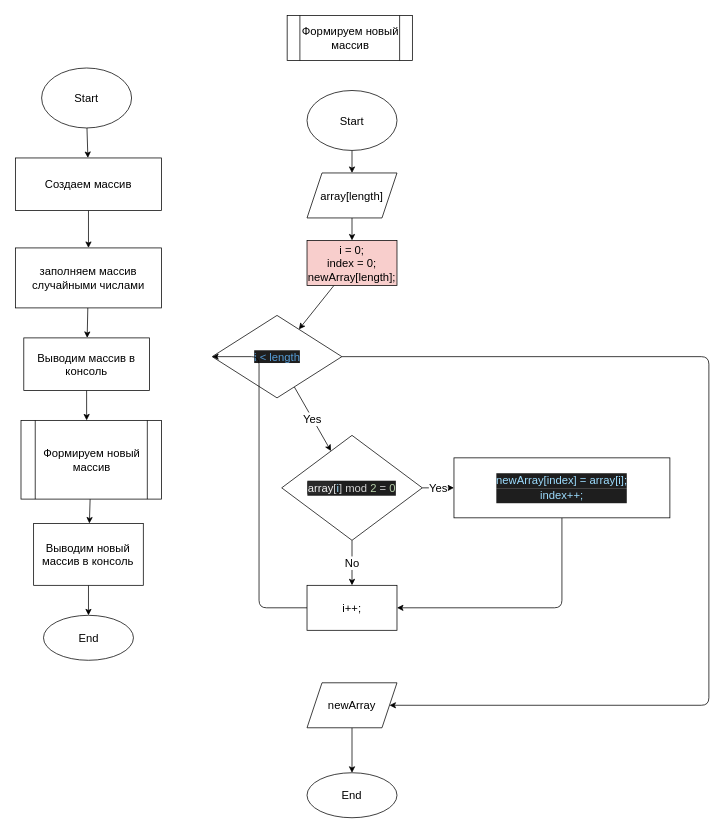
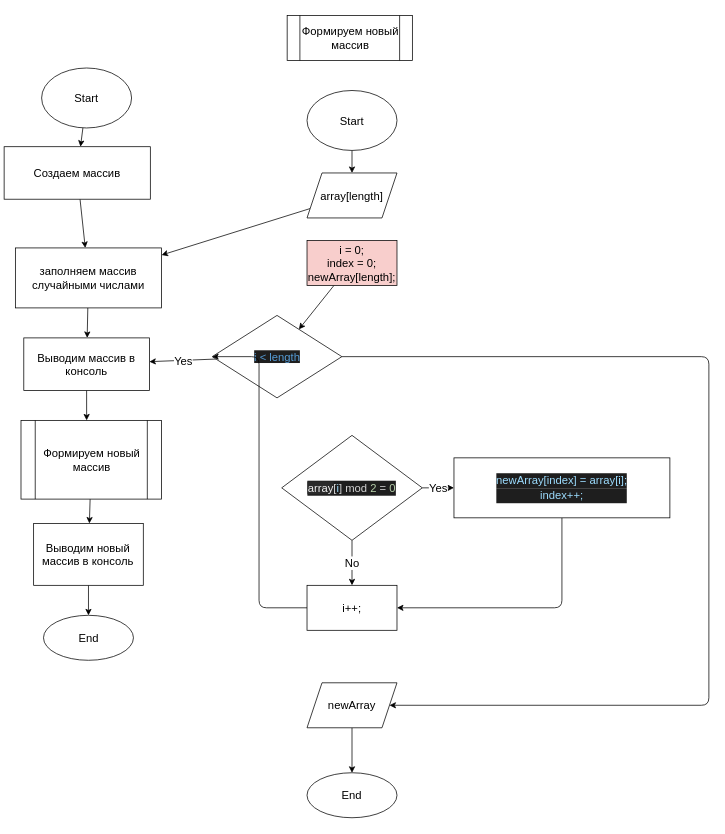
(89, 184) -> (77, 173)
(352, 234) -> (238, 231)
(311, 416) -> (185, 360)
